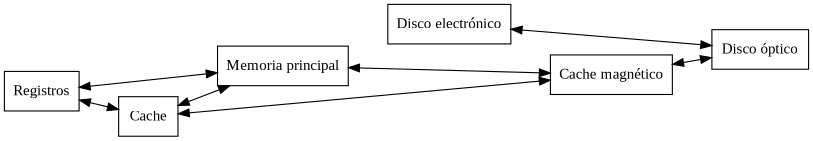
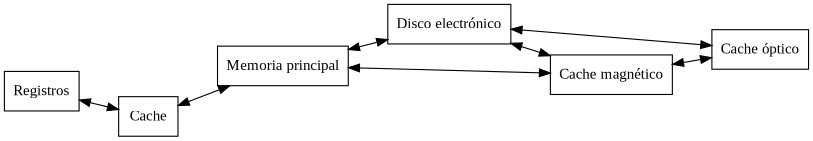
(760, 49) -> (760, 49)
(148, 80) -> (368, 45)
(364, 97) -> (531, 50)
